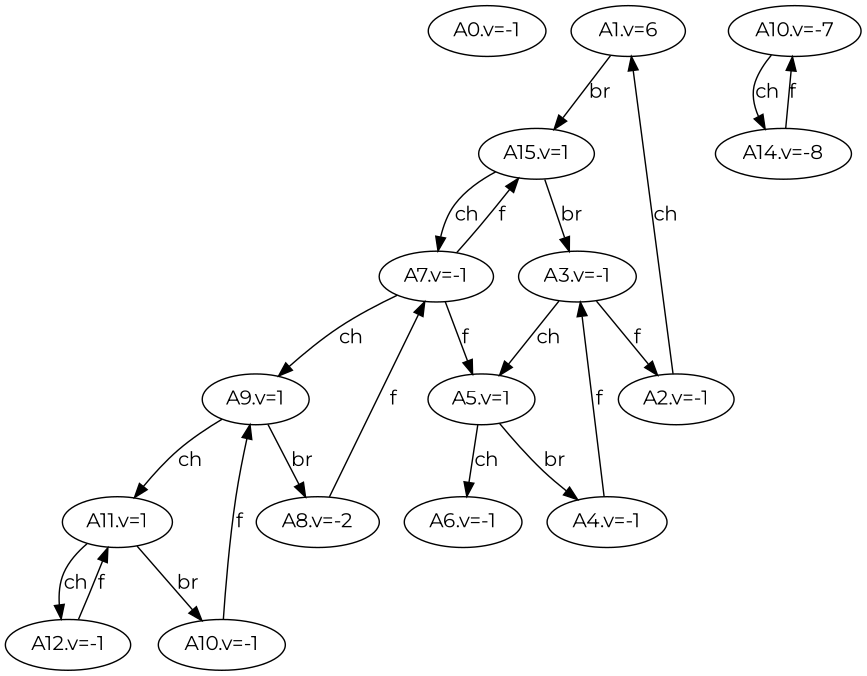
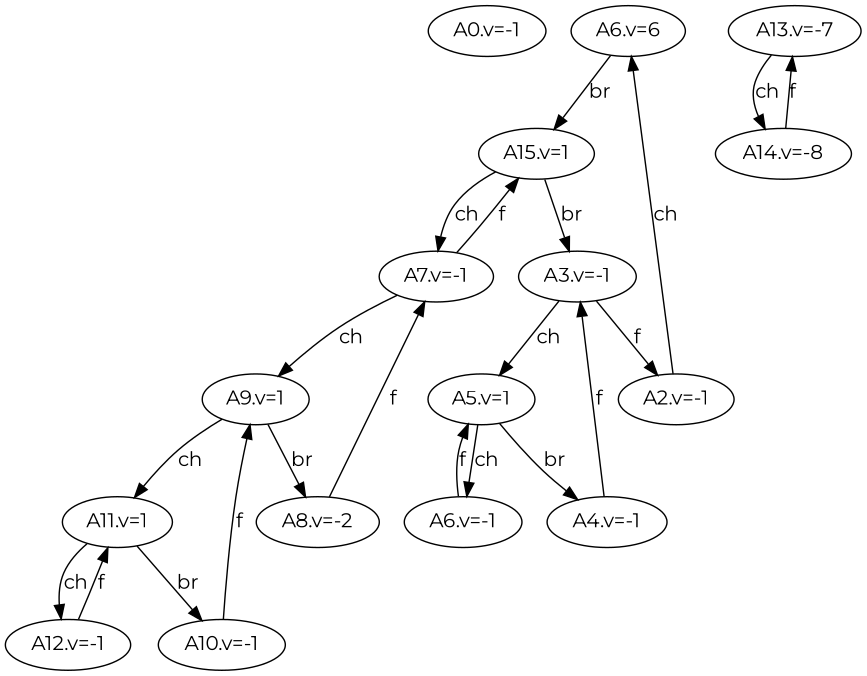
(628, 31) -> (628, 31)
(795, 31) -> (795, 31)
(456, 331) -> (457, 466)
